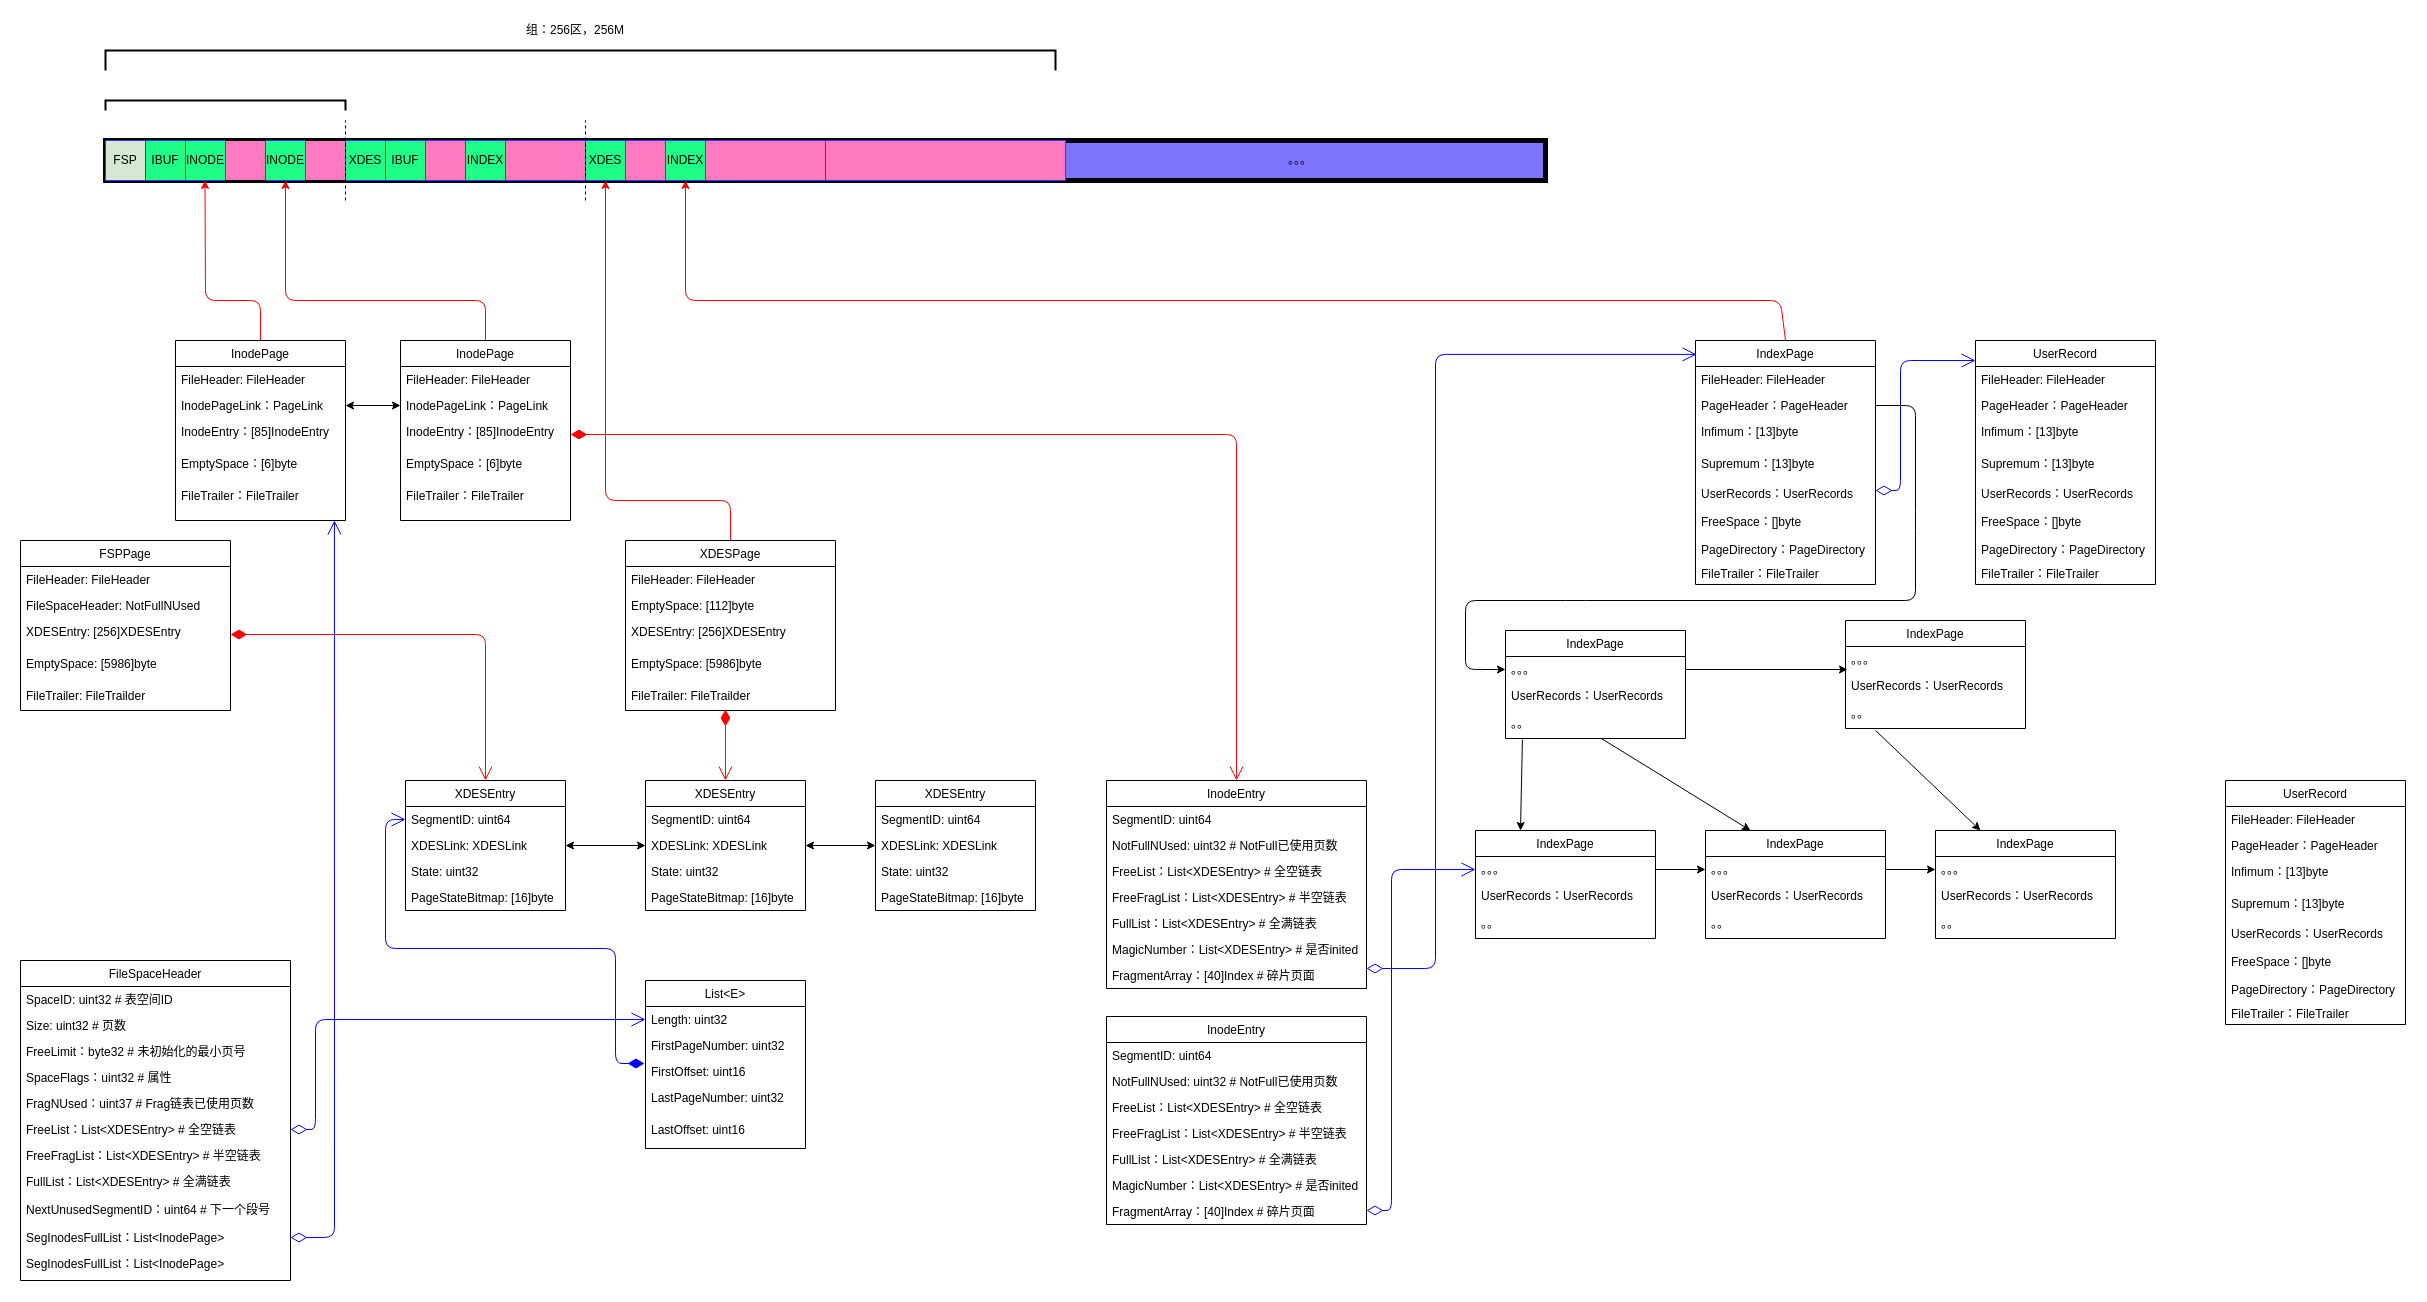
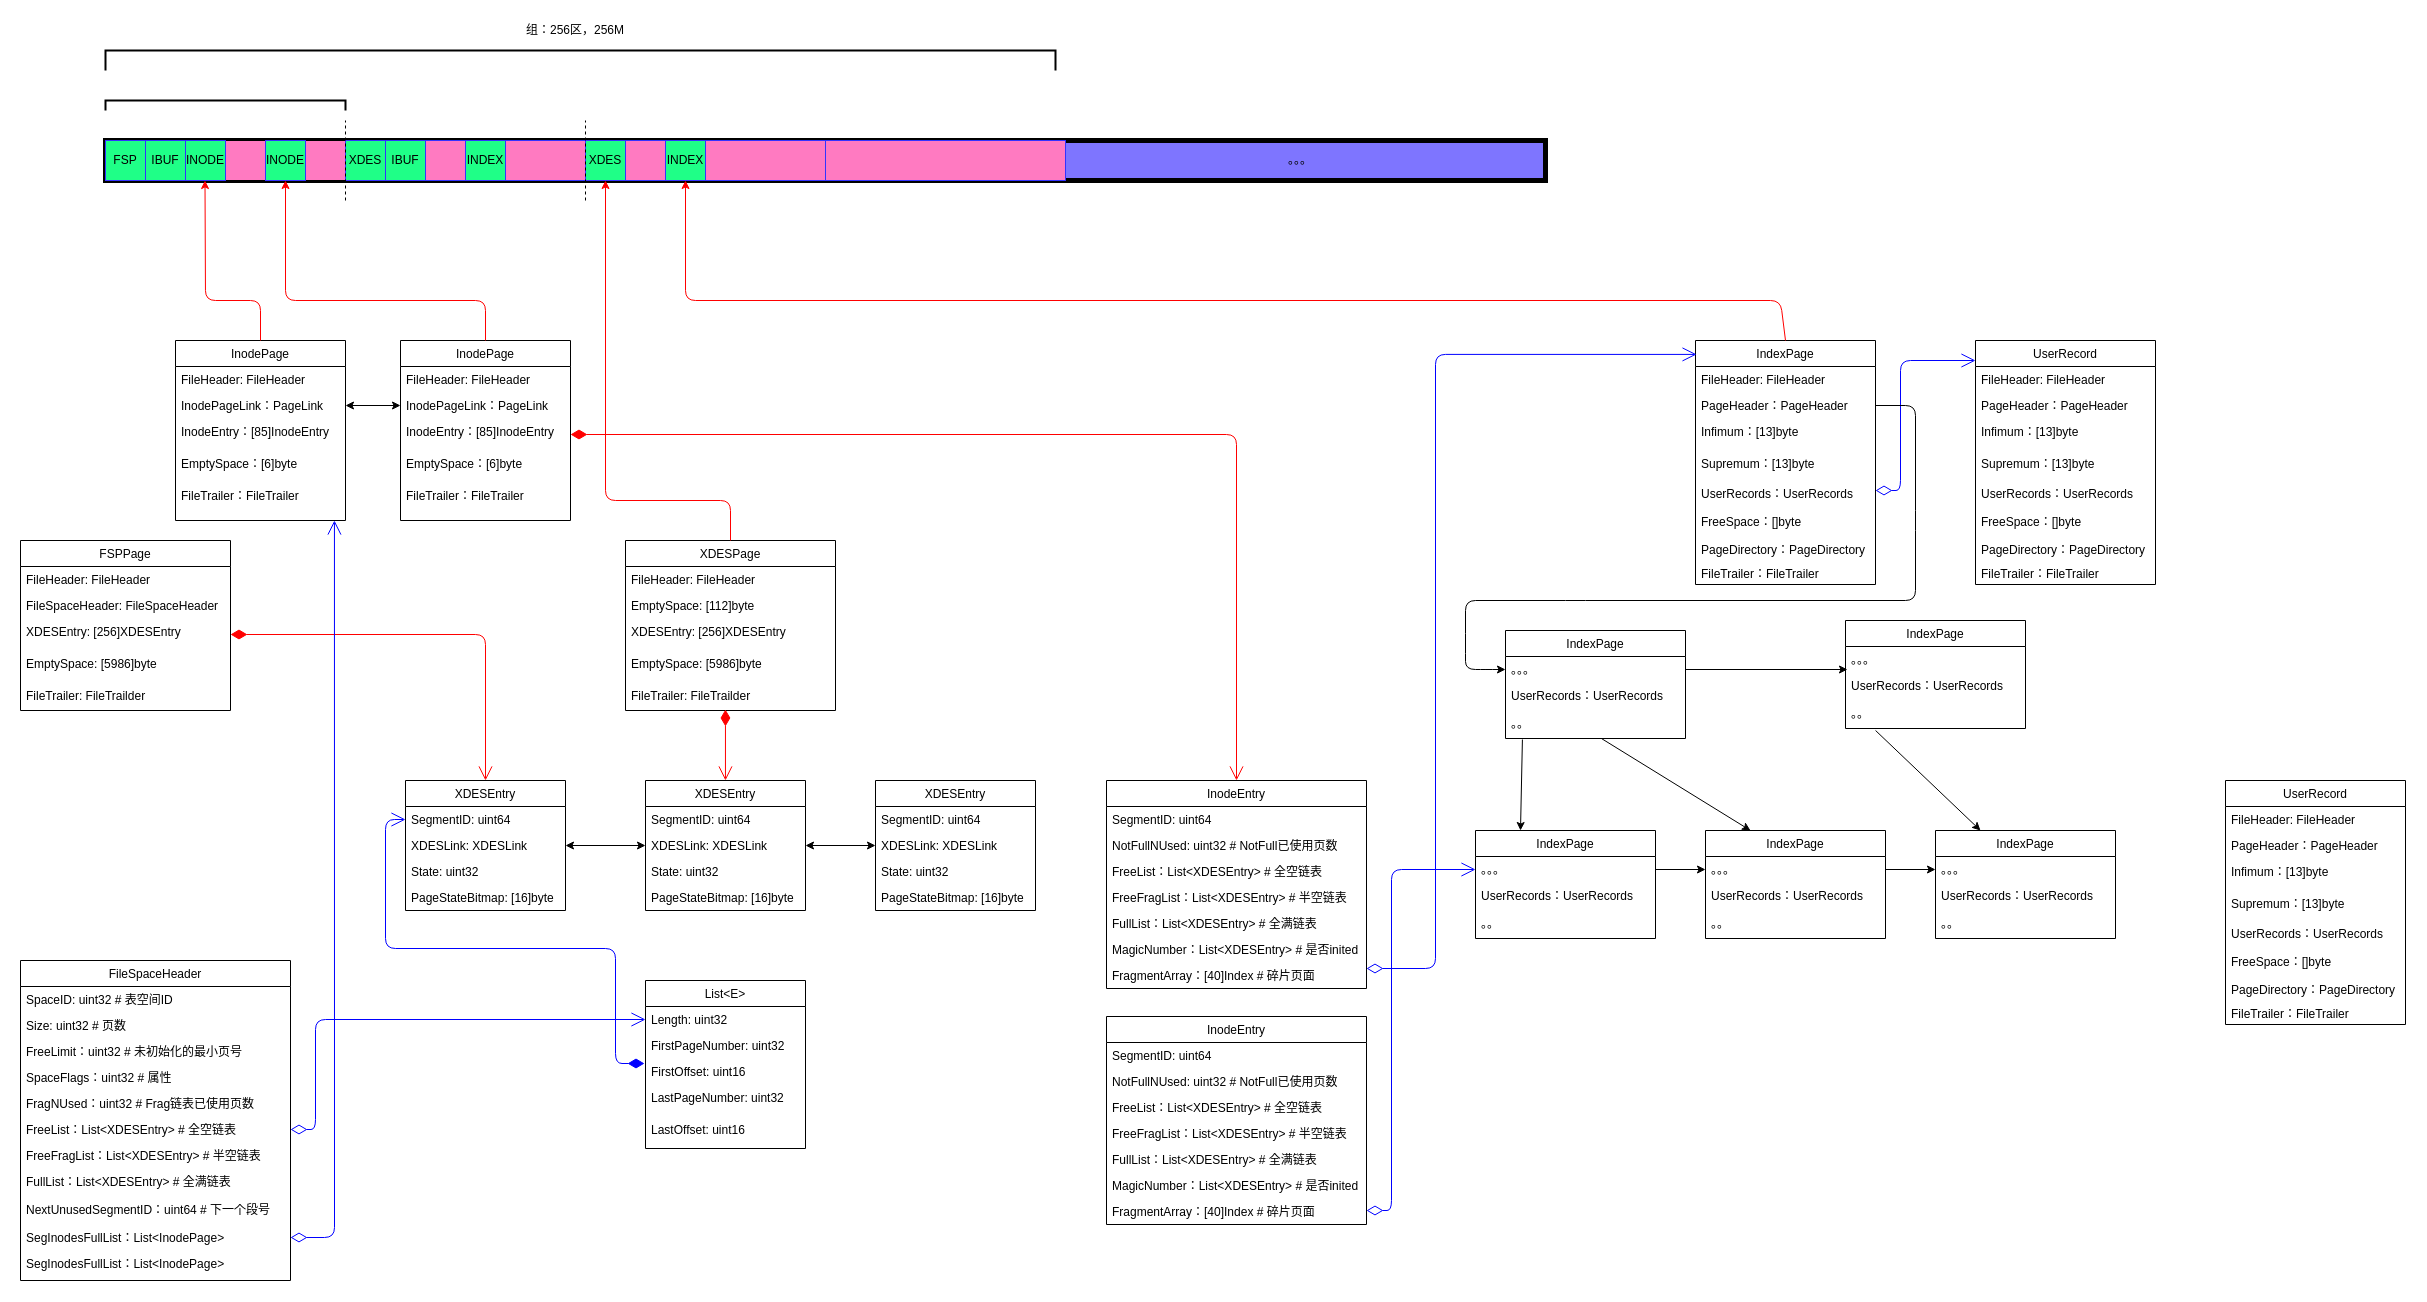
(126, 161) -> (126, 161)
(114, 606) -> (124, 606)
(140, 1052) -> (139, 1052)
(143, 1104) -> (143, 1104)
